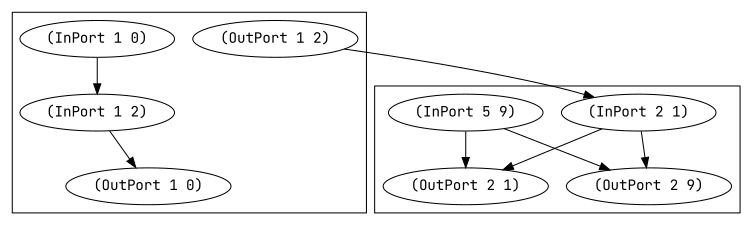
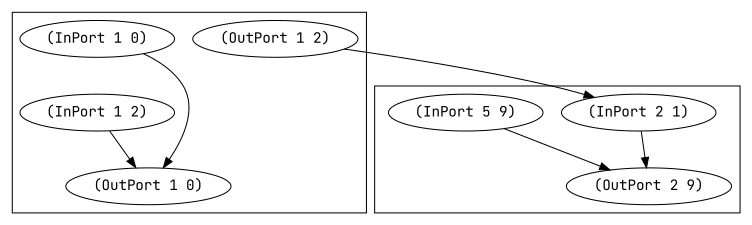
(97, 71) -> (188, 99)
(466, 186) -> none
